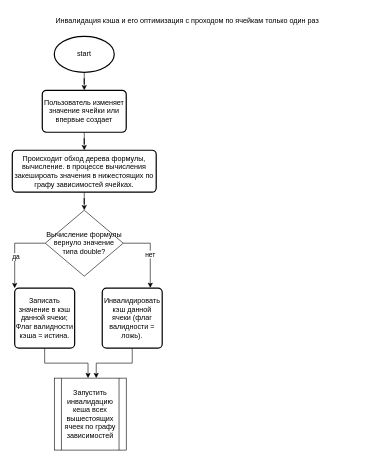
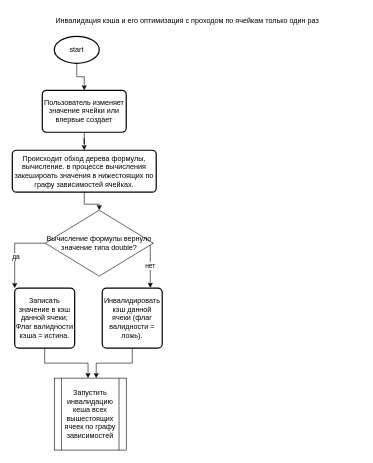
(84, 54) -> (77, 50)
(84, 243) -> (99, 243)
